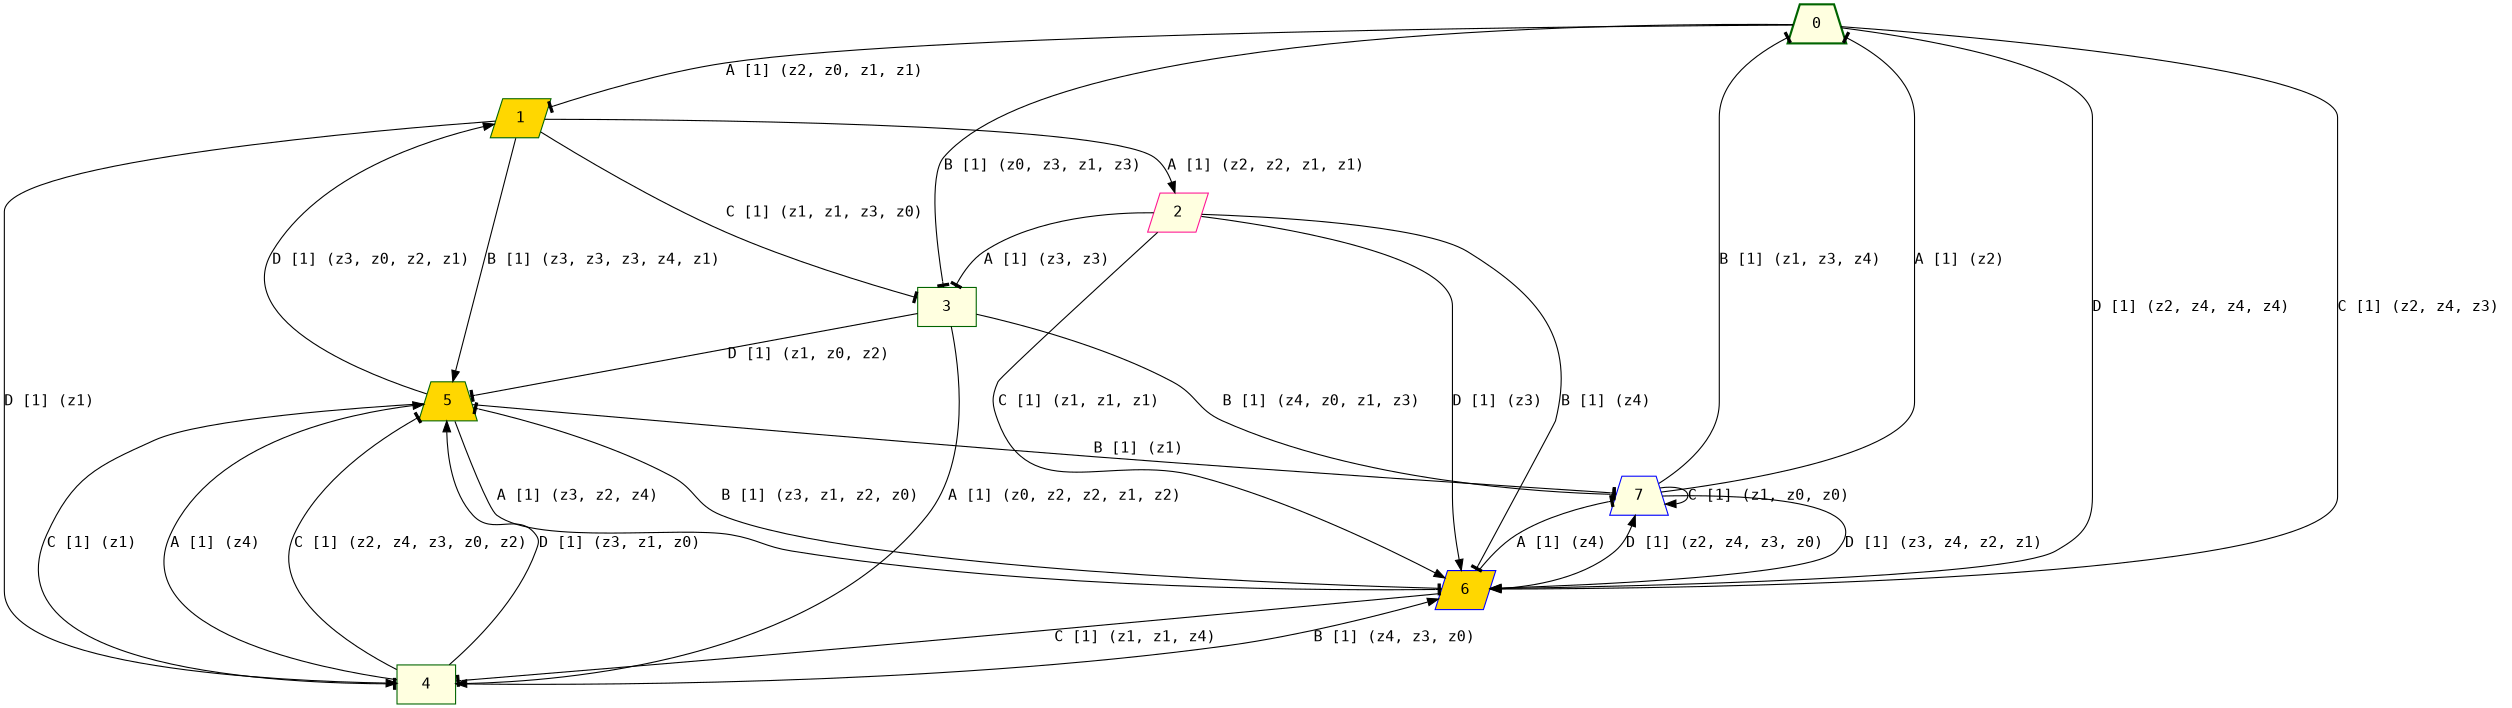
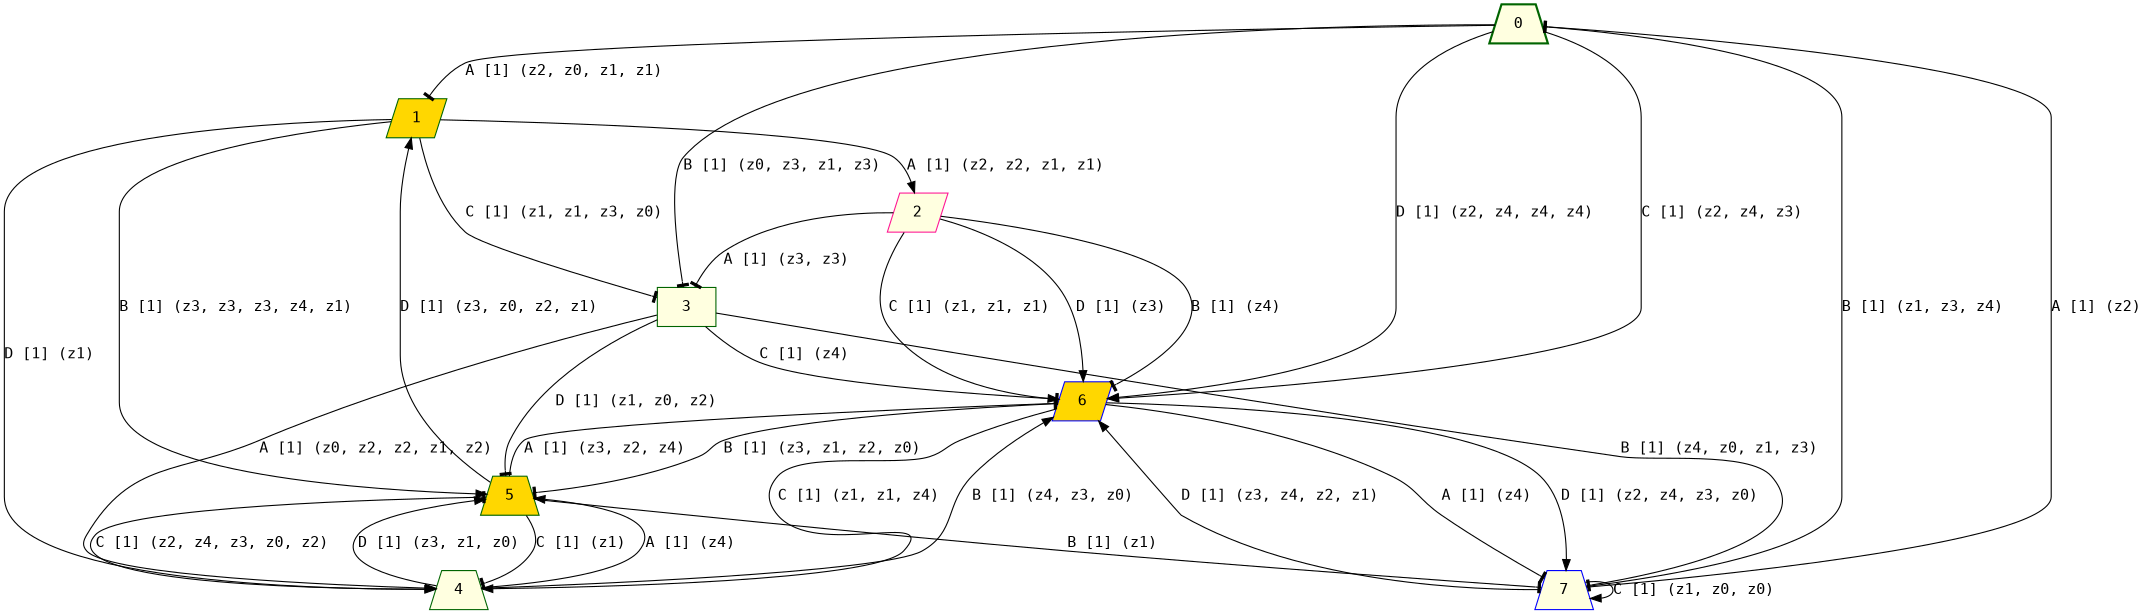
none -> (873, 384)
(951, 639) -> (770, 499)
(426, 684) -> (459, 590)
